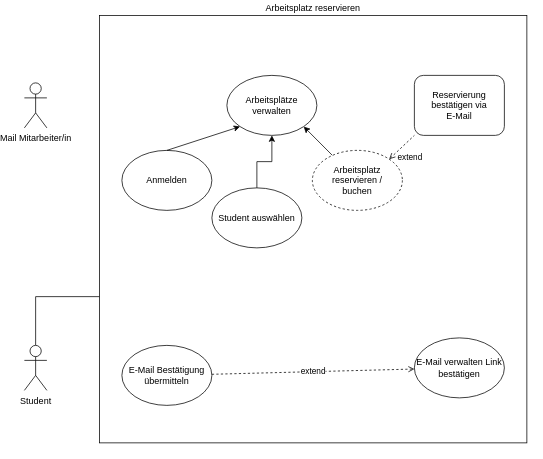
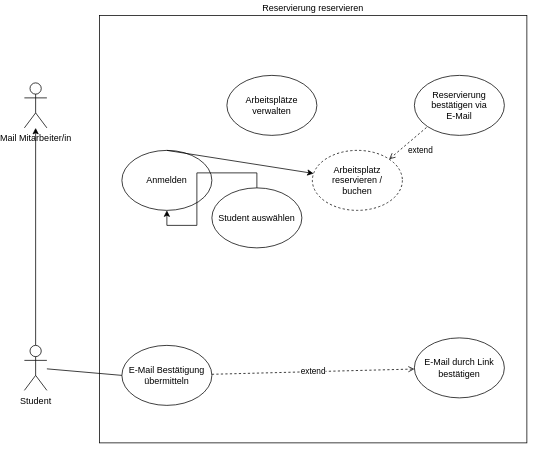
(313, 8) -> (313, 8)
(459, 105) -> (459, 105)
(201, 139) -> (249, 163)
(320, 143) -> none
(264, 162) -> (179, 225)
(67, 297) -> (36, 216)
(459, 368) -> (459, 368)
none -> (84, 372)
